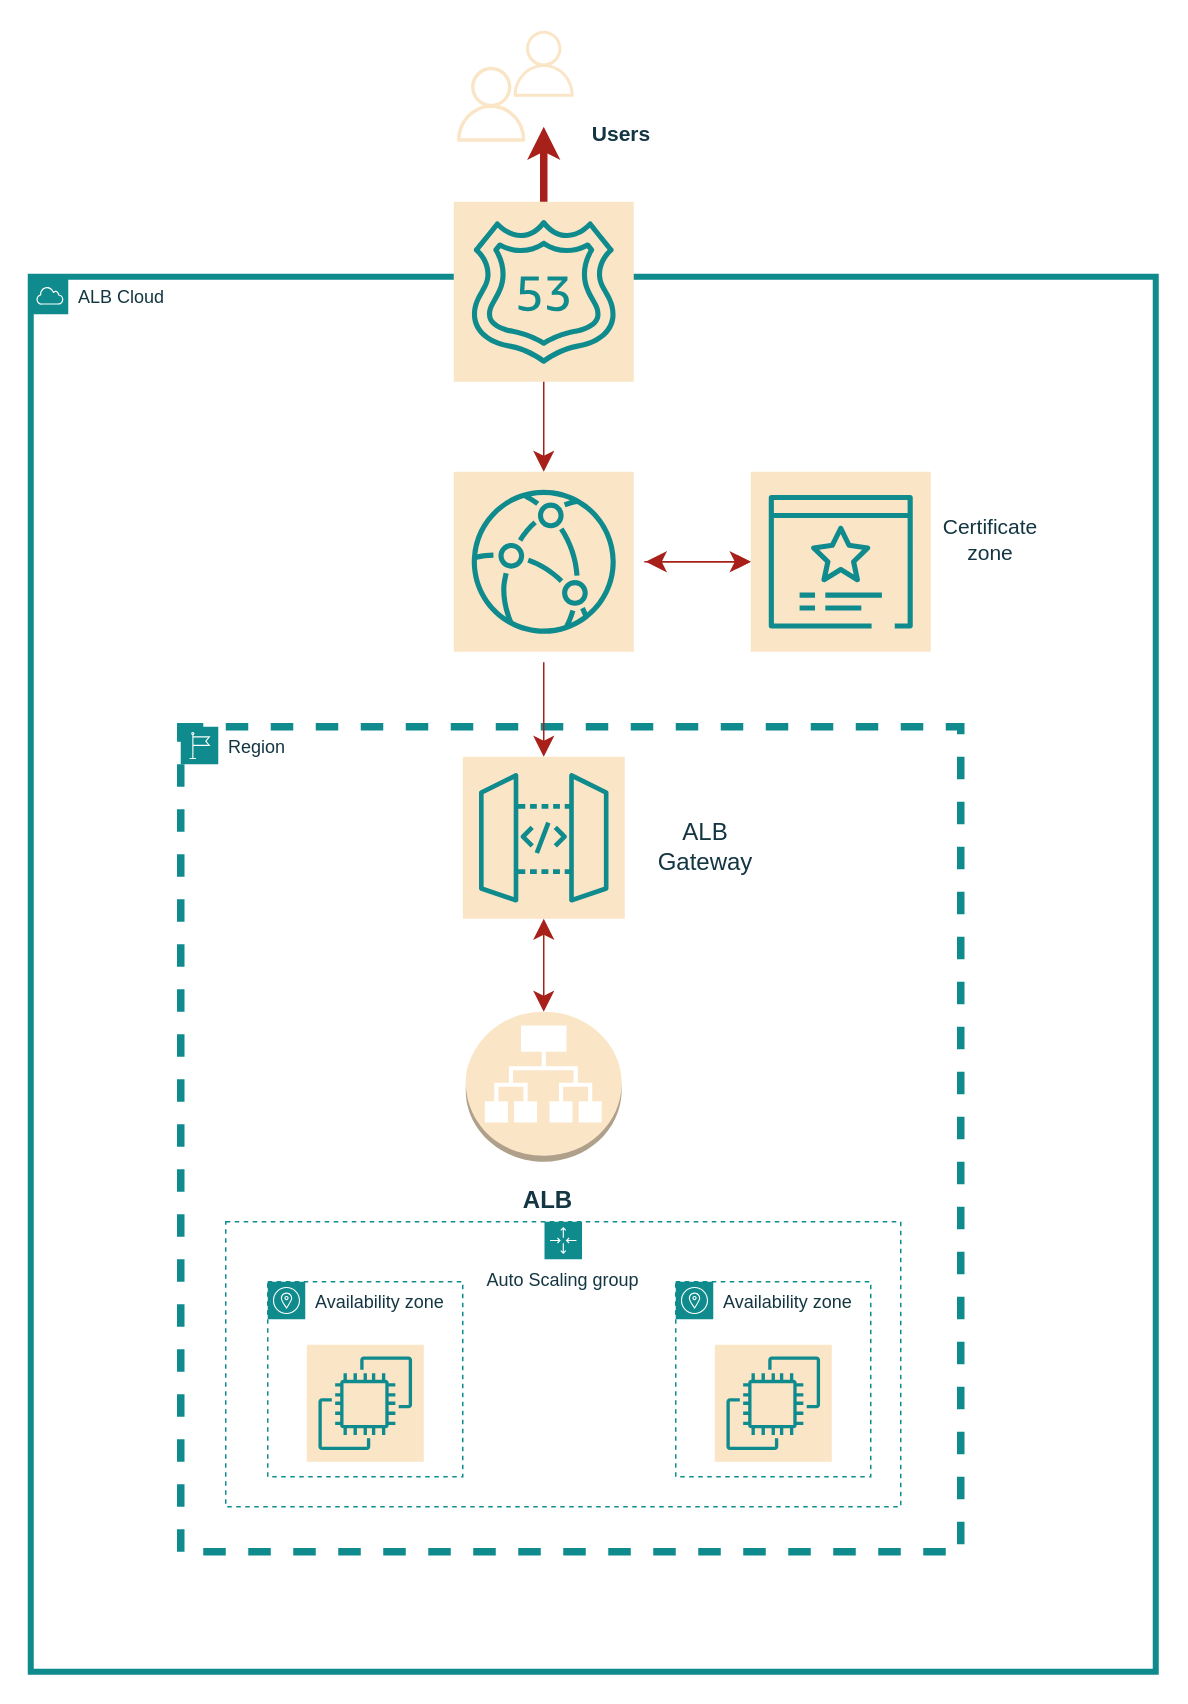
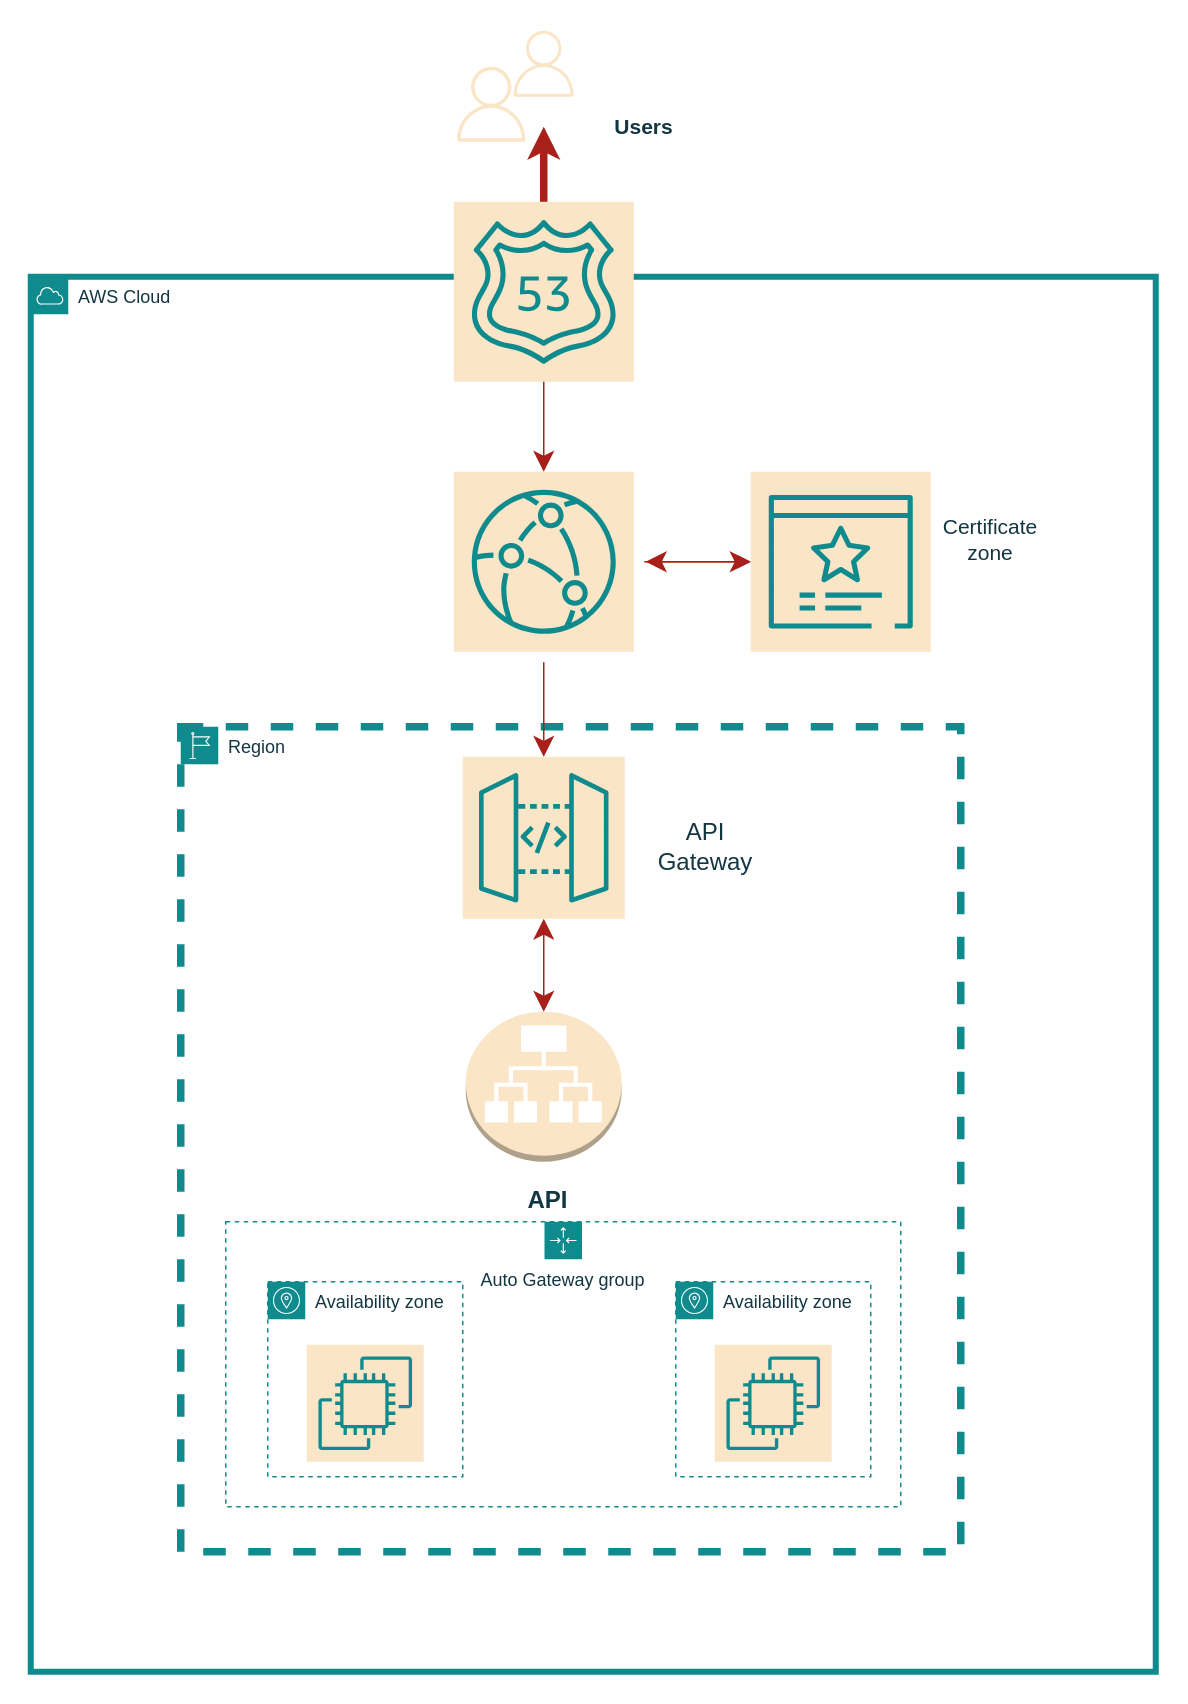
(622, 134) -> (644, 127)
(119, 298) -> (119, 298)
(706, 847) -> (706, 847)
(548, 1199) -> (548, 1199)
(563, 1281) -> (563, 1281)
